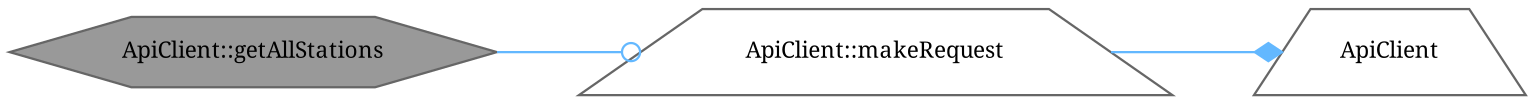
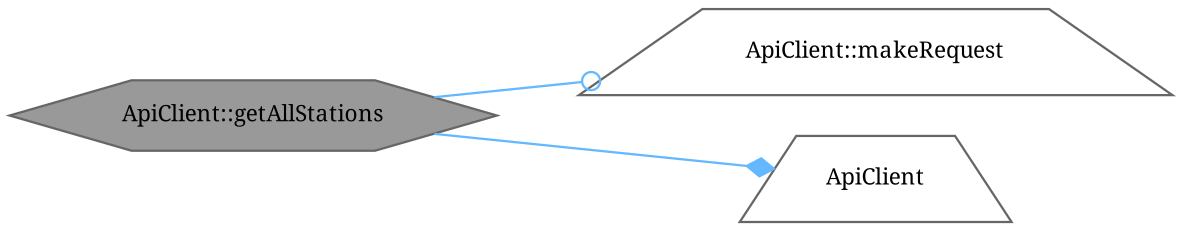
(1183, 52) -> (590, 150)
